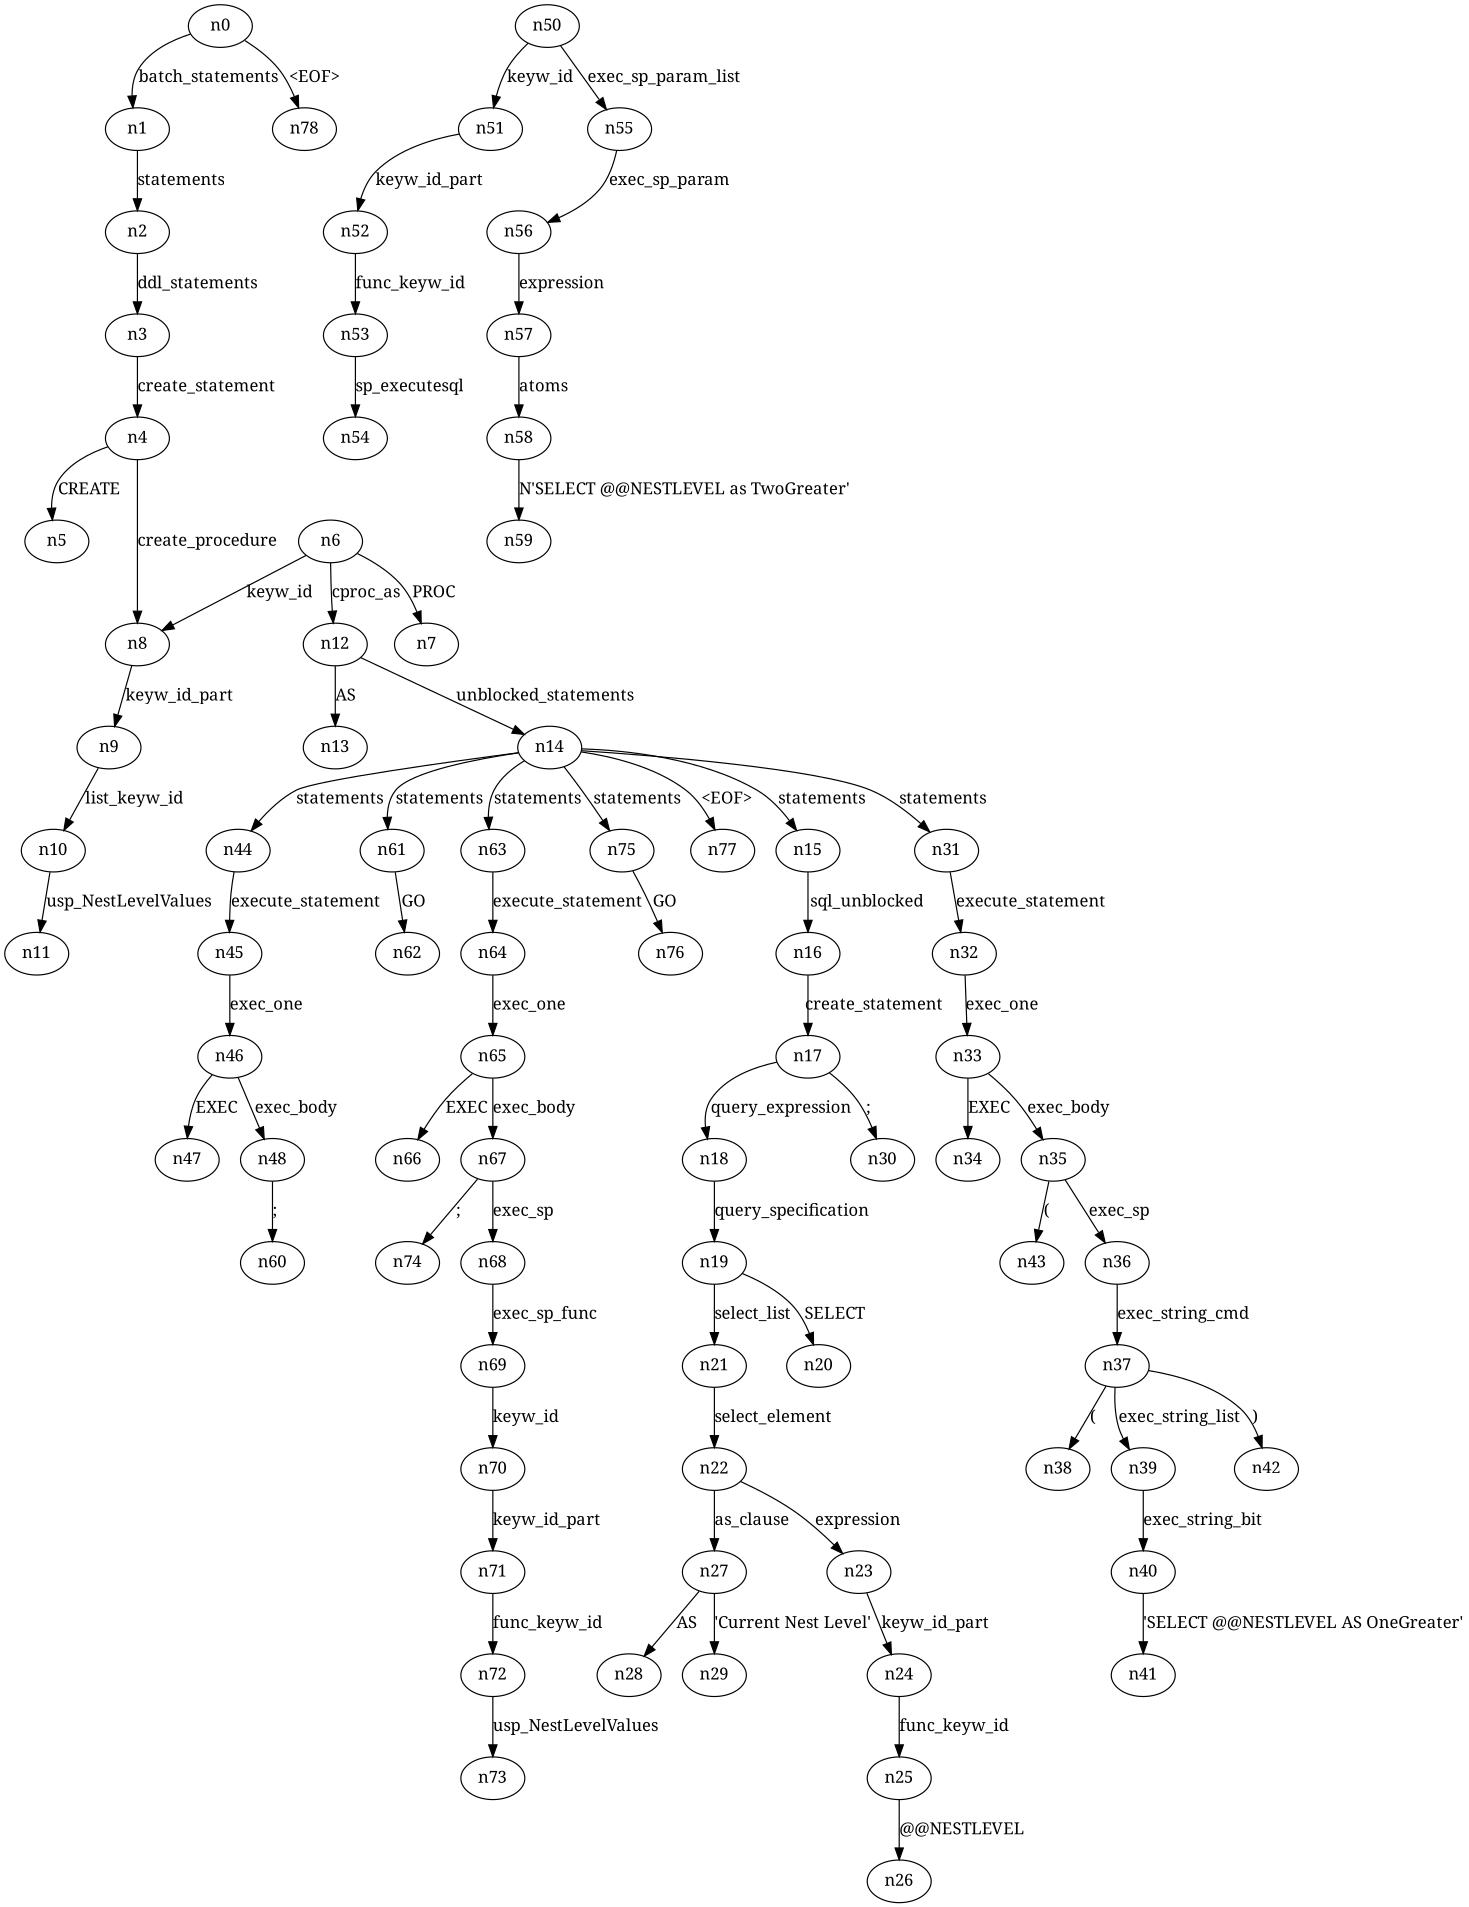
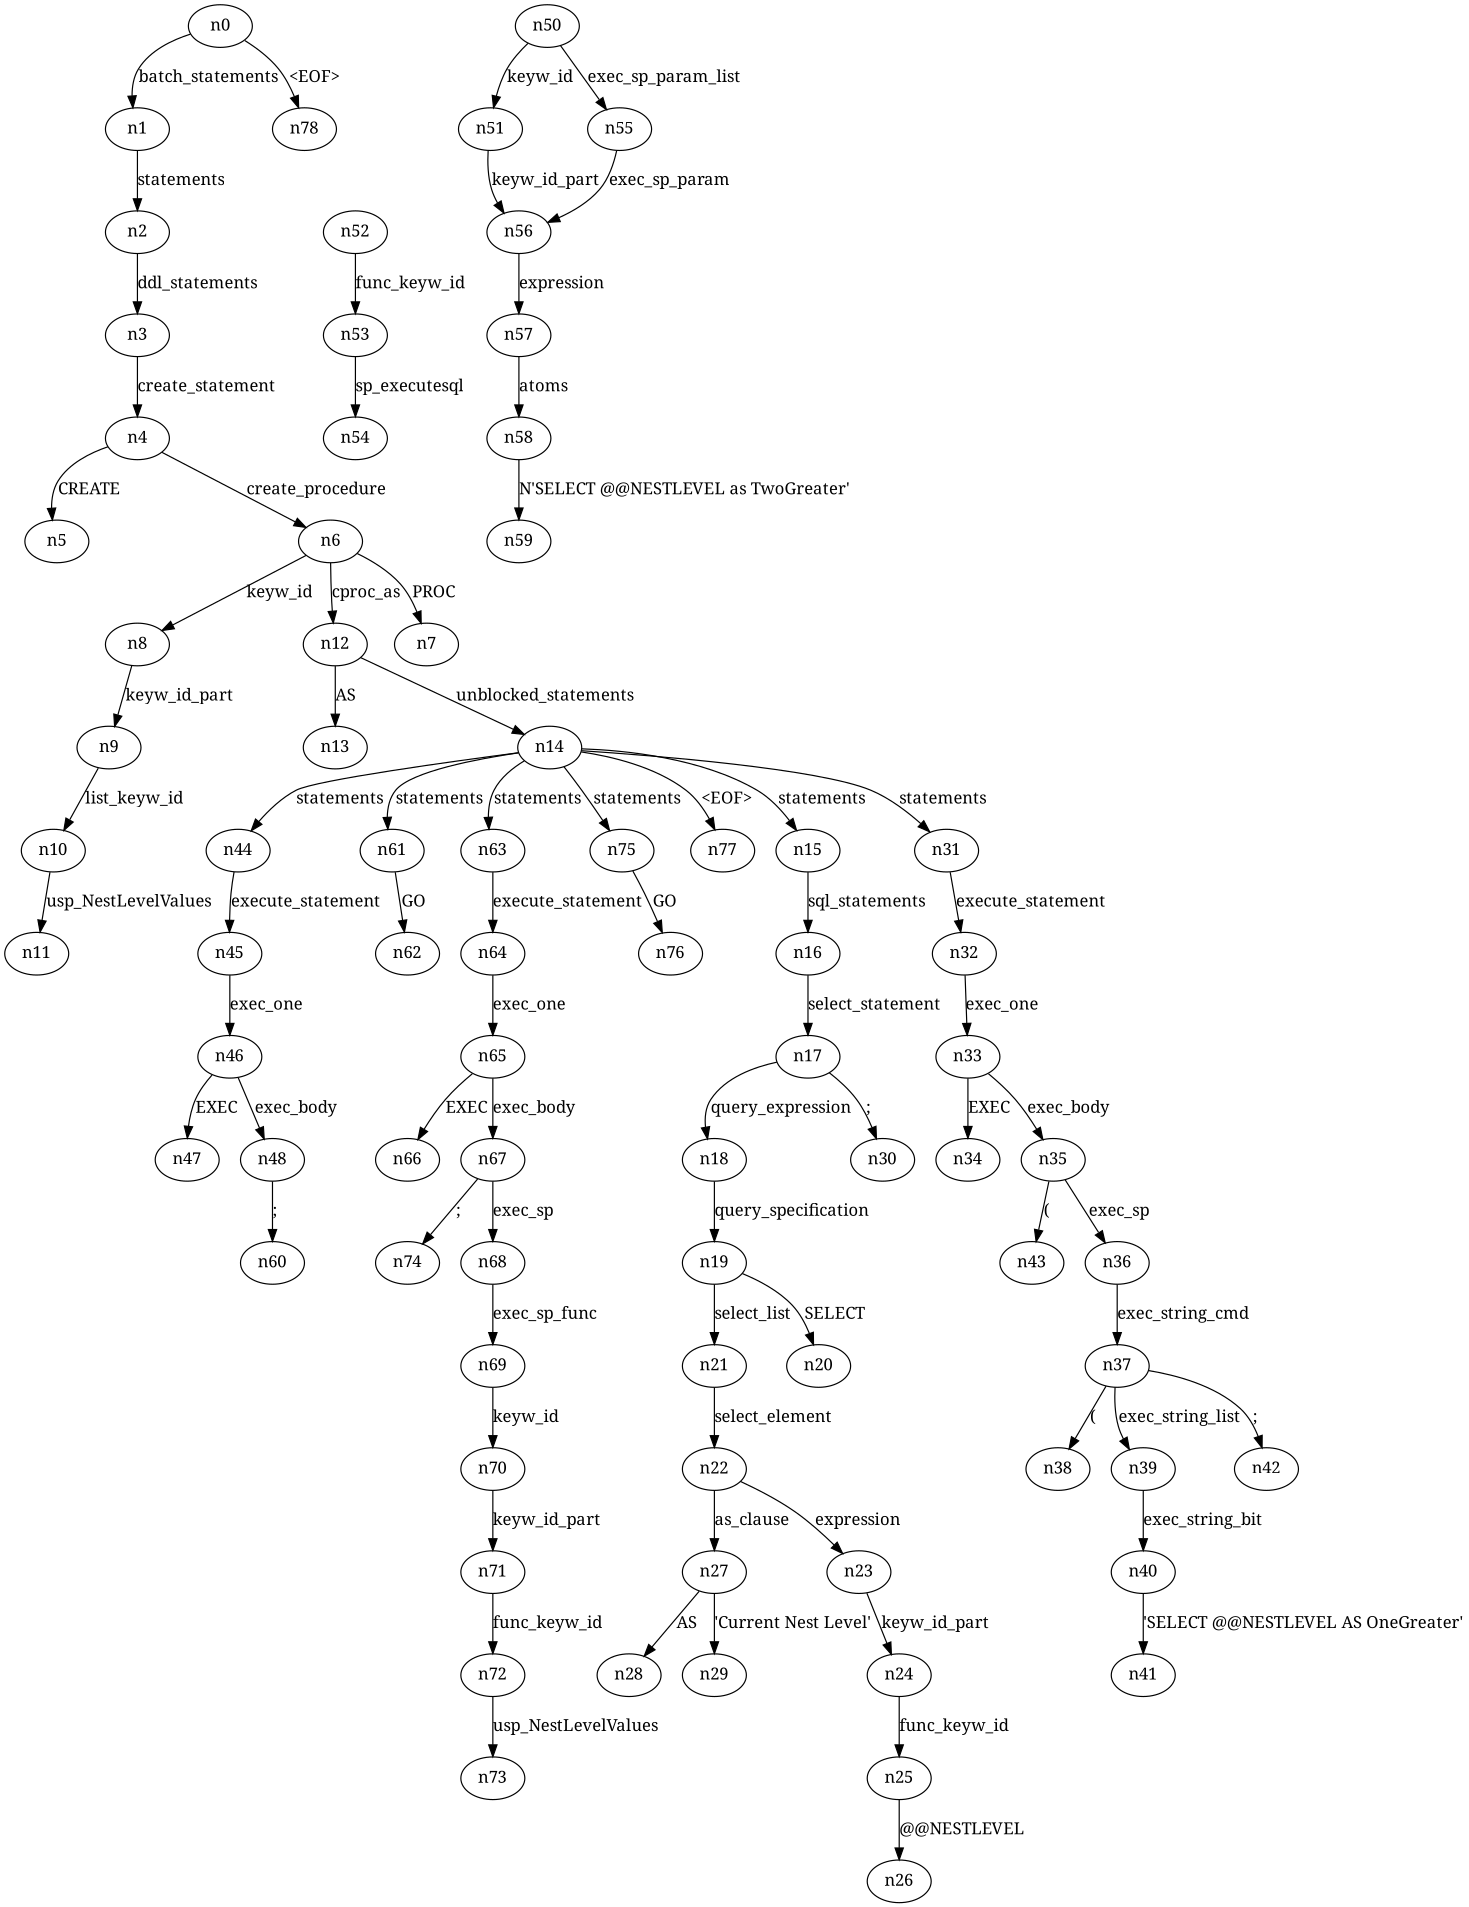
(400, 154) -> (489, 178)
(137, 535) -> (229, 487)
(867, 902) -> (867, 902)
(874, 1005) -> (874, 1005)
(1255, 1418) -> (1255, 1418)
